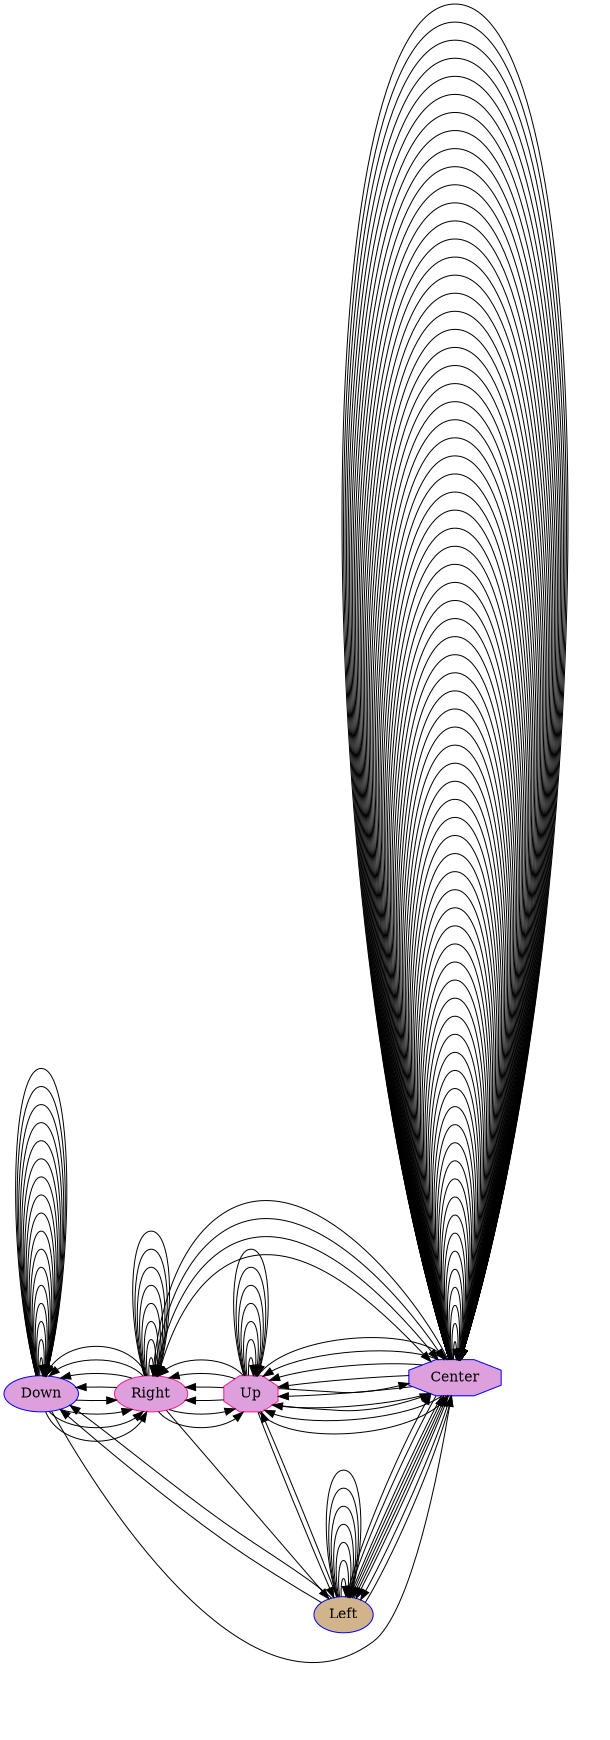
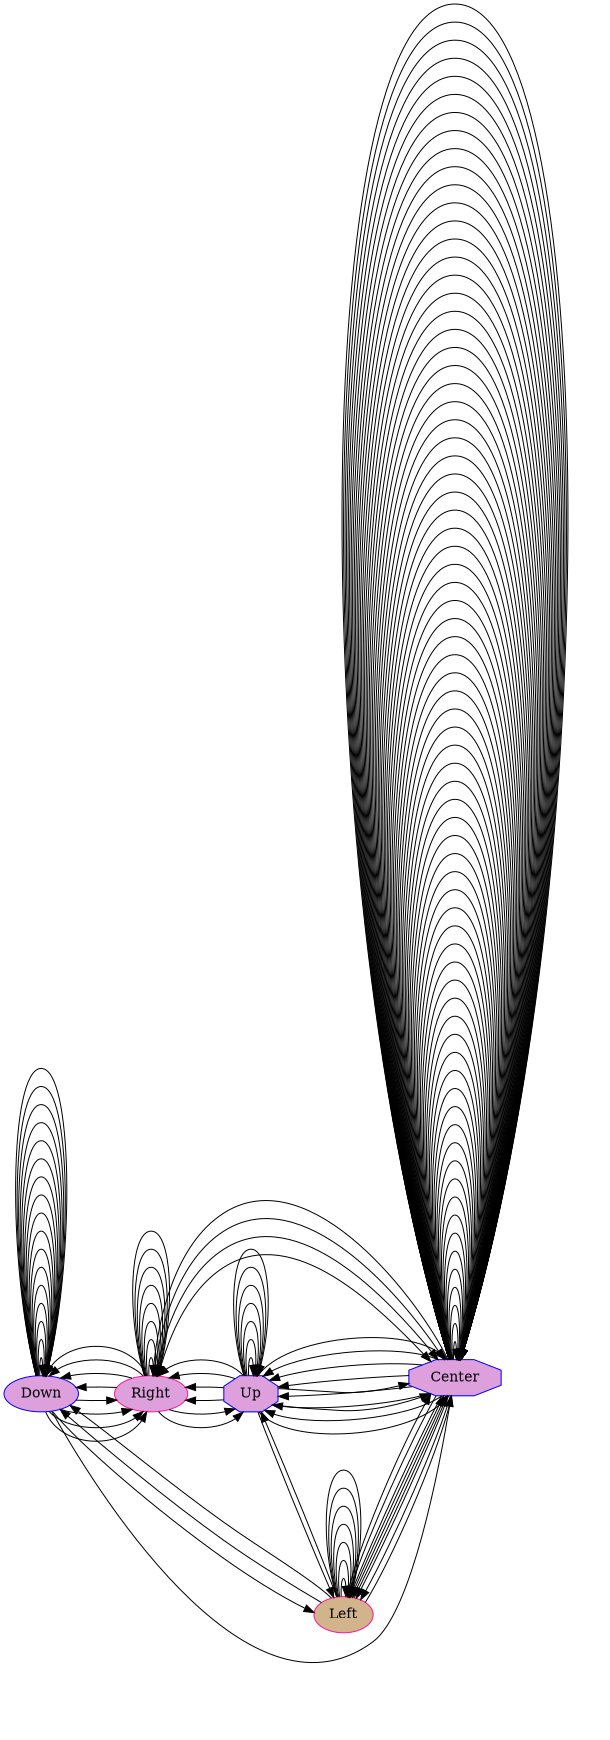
(251, 1394) -> (251, 1394)
(244, 1501) -> (171, 1519)
(344, 1615) -> (344, 1615)
